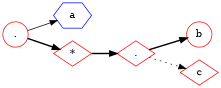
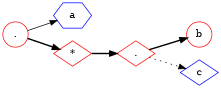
(199, 73) -> (199, 73)
